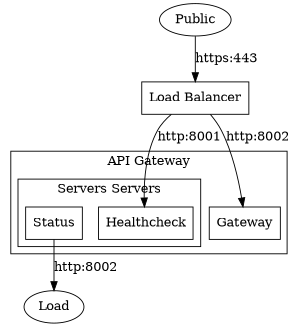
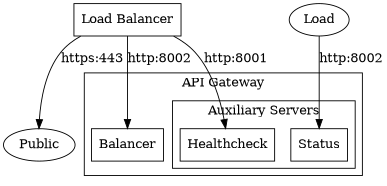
(195, 54) -> (49, 72)
(109, 189) -> (264, 111)
(245, 223) -> (127, 145)
(54, 260) -> (319, 80)
